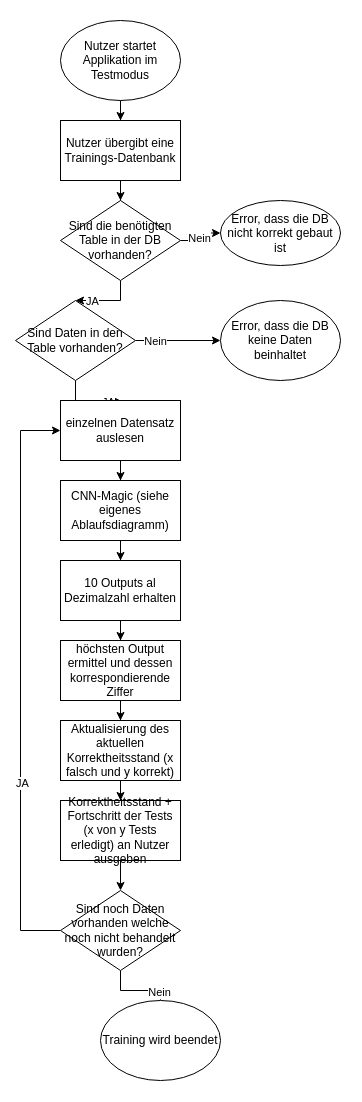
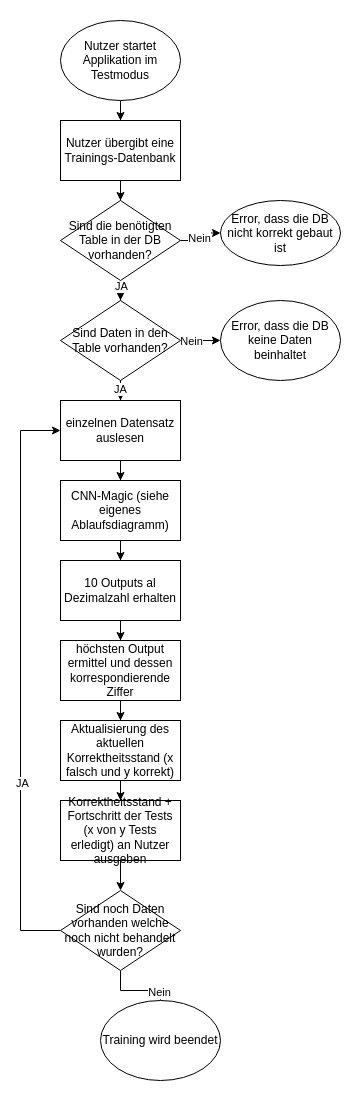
(76, 341) -> (121, 341)
